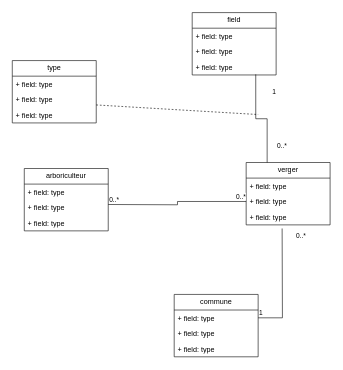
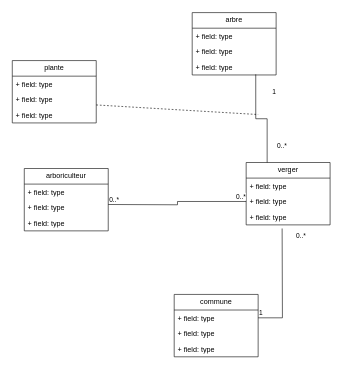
(234, 20) -> (234, 20)
(54, 68) -> (54, 68)
